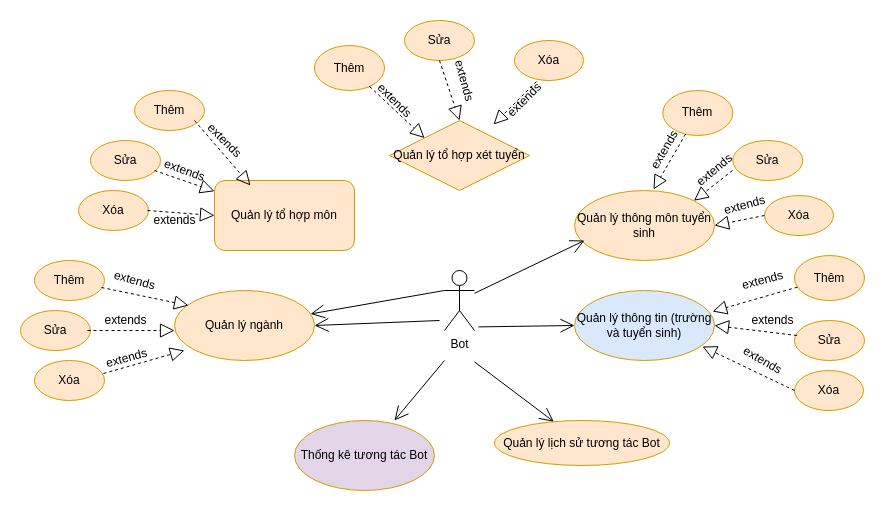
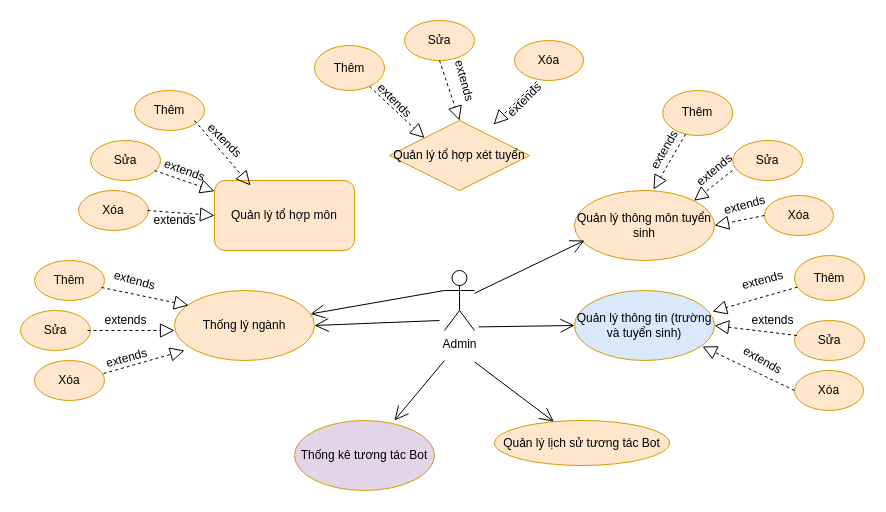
(245, 326) -> (245, 326)
(460, 345) -> (460, 345)
